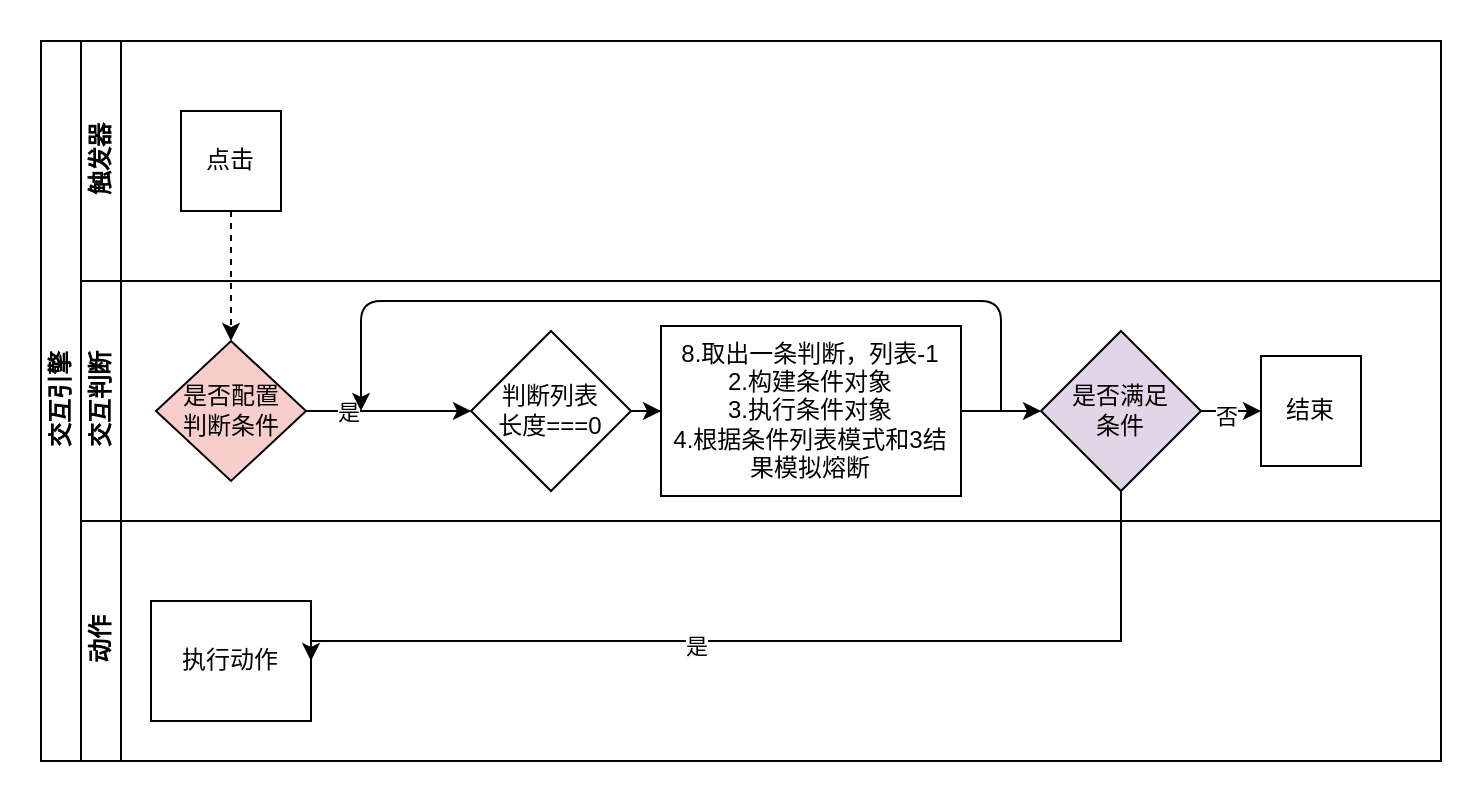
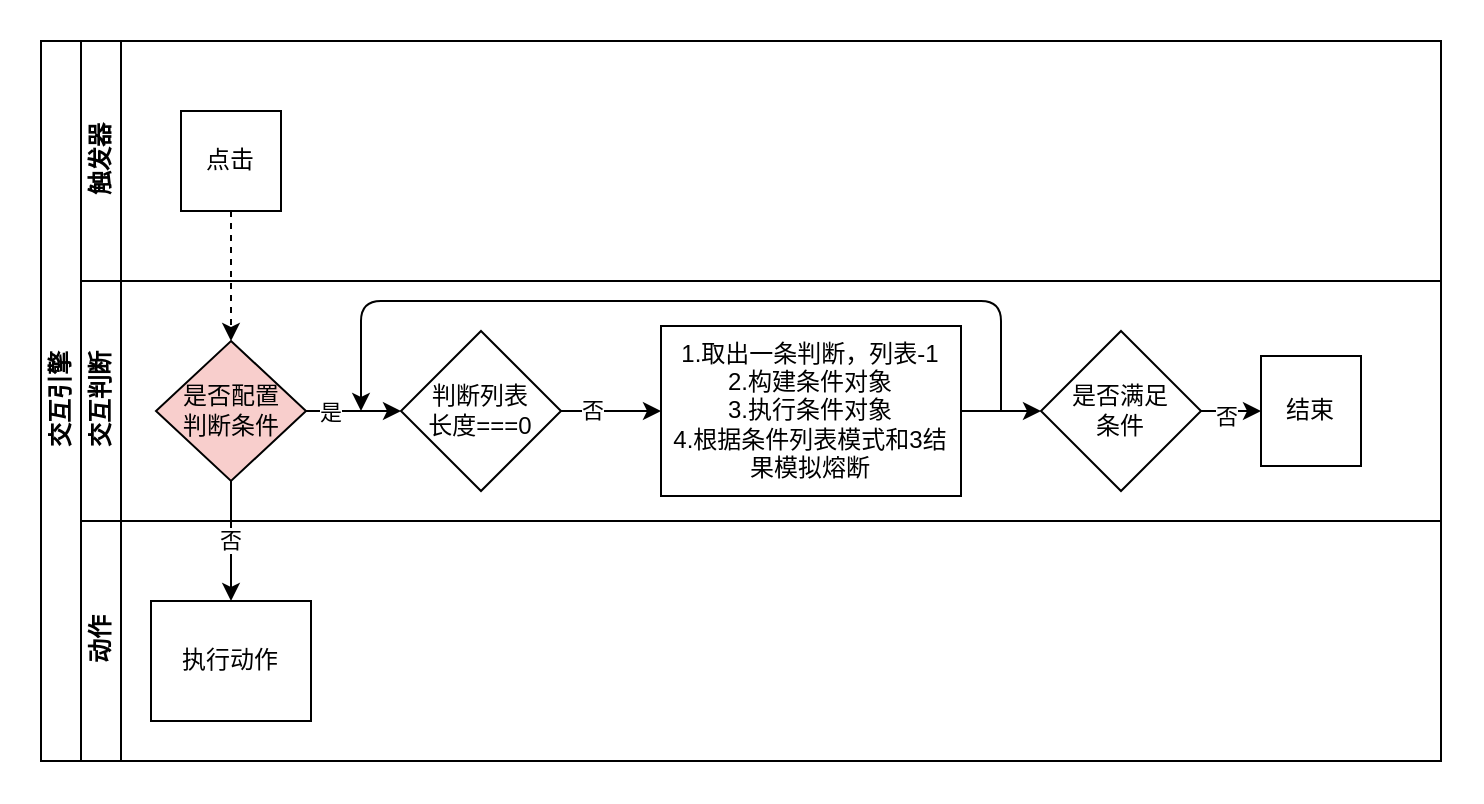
(551, 411) -> (481, 411)
(811, 411) -> (811, 411)
(1121, 411) -> (1121, 411)
none -> (231, 556)
(771, 641) -> none
